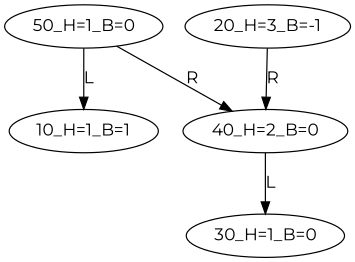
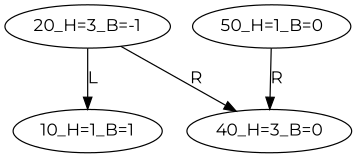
(84, 73) -> (88, 73)
(265, 131) -> (269, 131)
(265, 236) -> none
